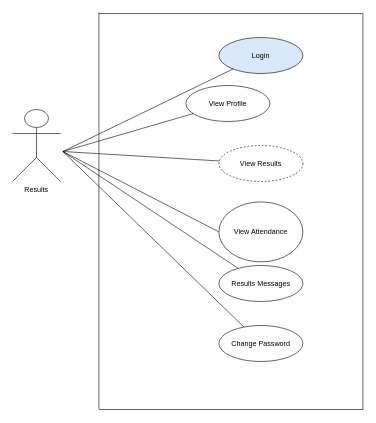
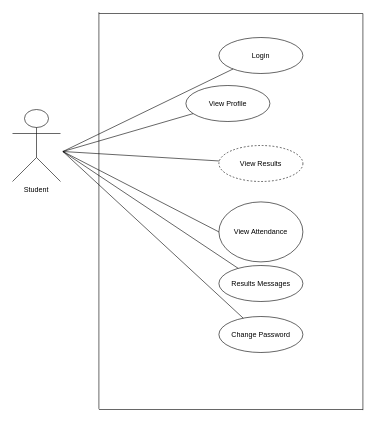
(261, 56) -> (261, 56)
(36, 190) -> (36, 190)
(261, 344) -> (261, 335)
